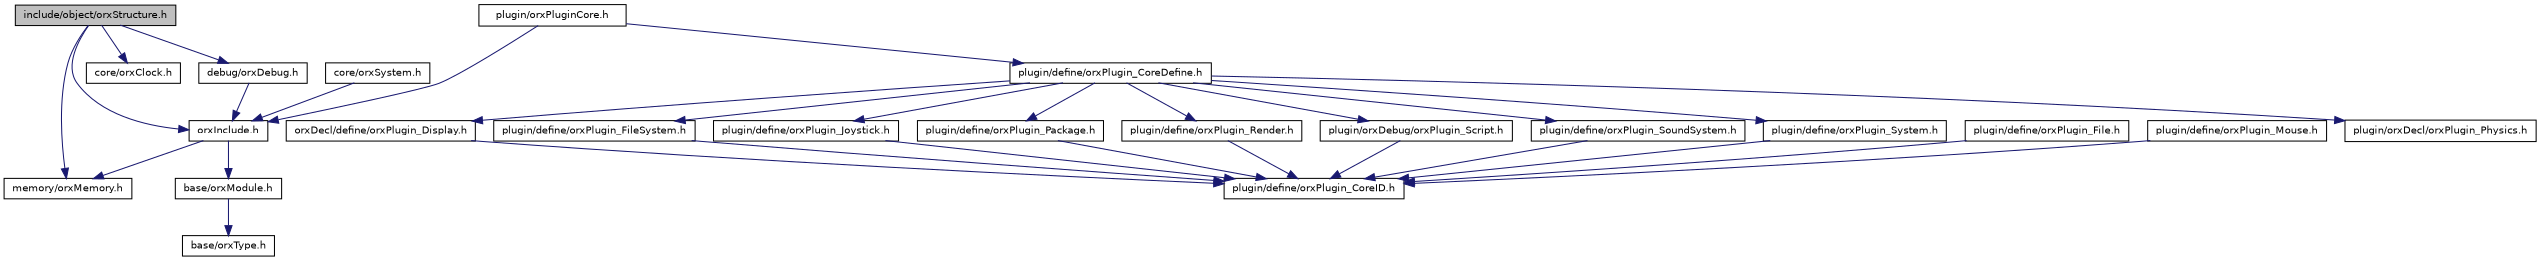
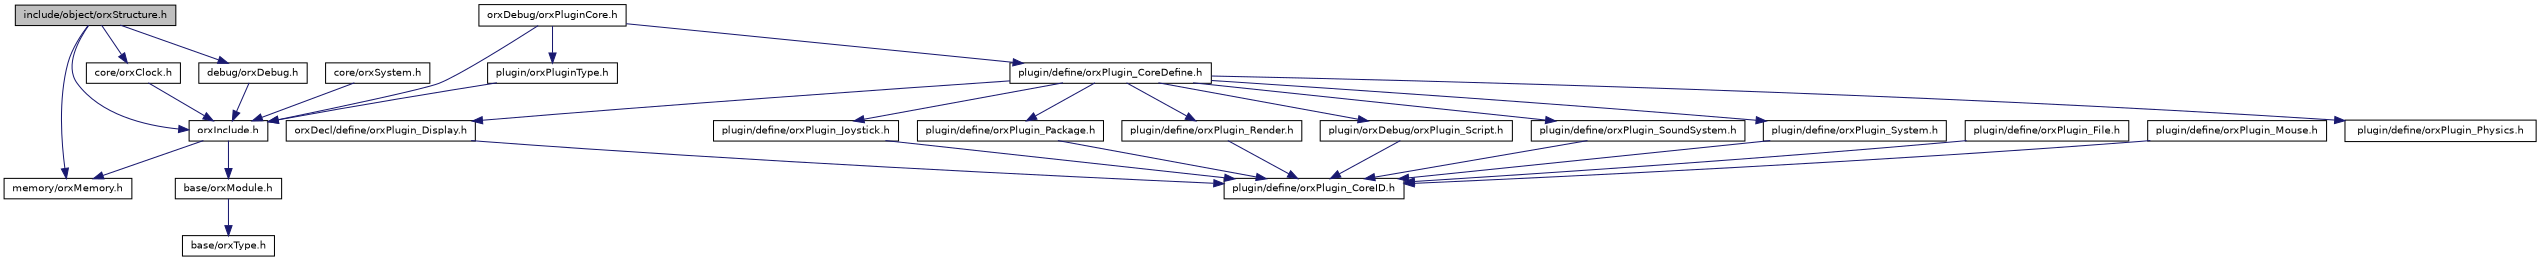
(553, 15) -> (553, 15)
none -> (553, 73)
none -> (176, 99)
(594, 131) -> none
(2441, 131) -> (2441, 131)
